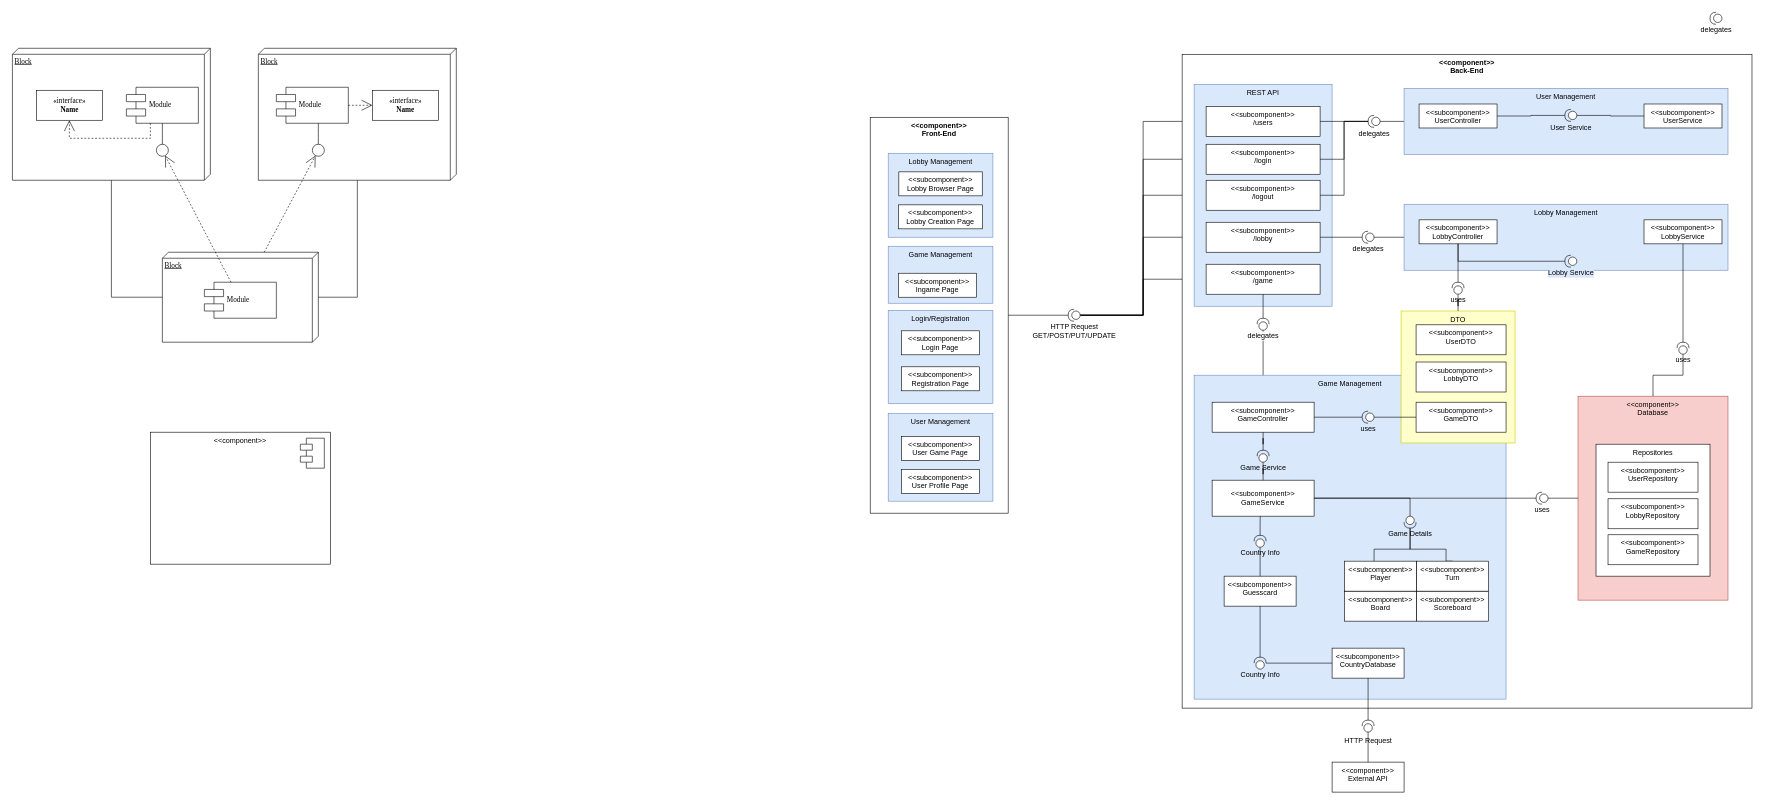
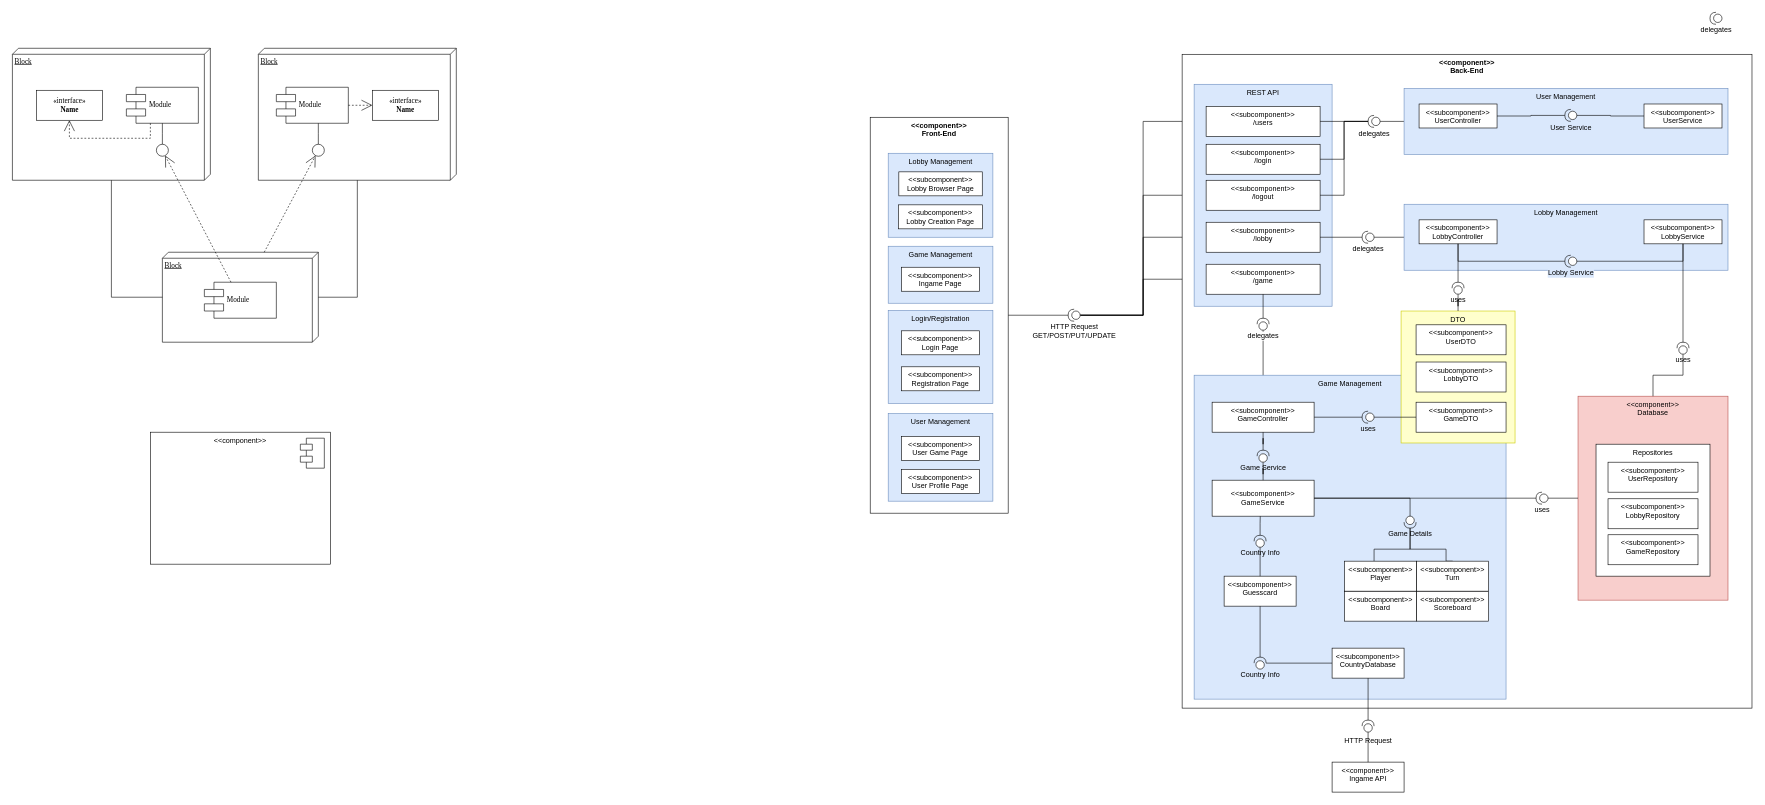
(1164, 159) -> none
none -> (1630, 261)
(938, 285) -> (941, 279)
(1368, 775) -> (1368, 775)
